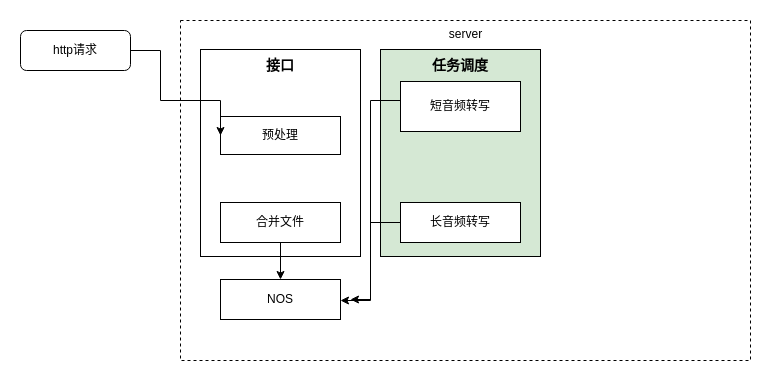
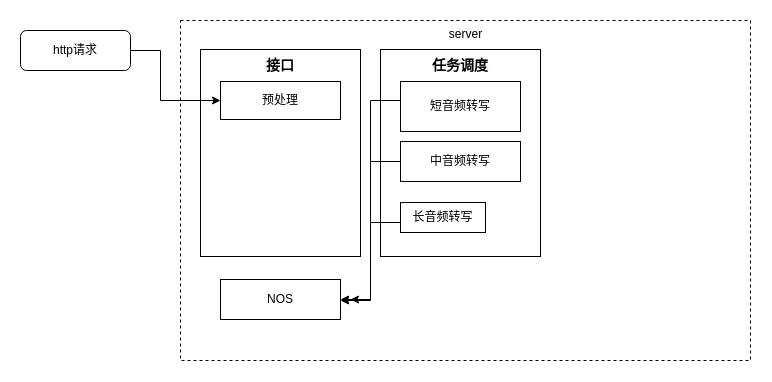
(461, 51) -> (461, 51)
(281, 136) -> (281, 101)
none -> (387, 162)
none -> (461, 162)
(281, 223) -> none
(461, 223) -> (443, 218)
(281, 258) -> none
